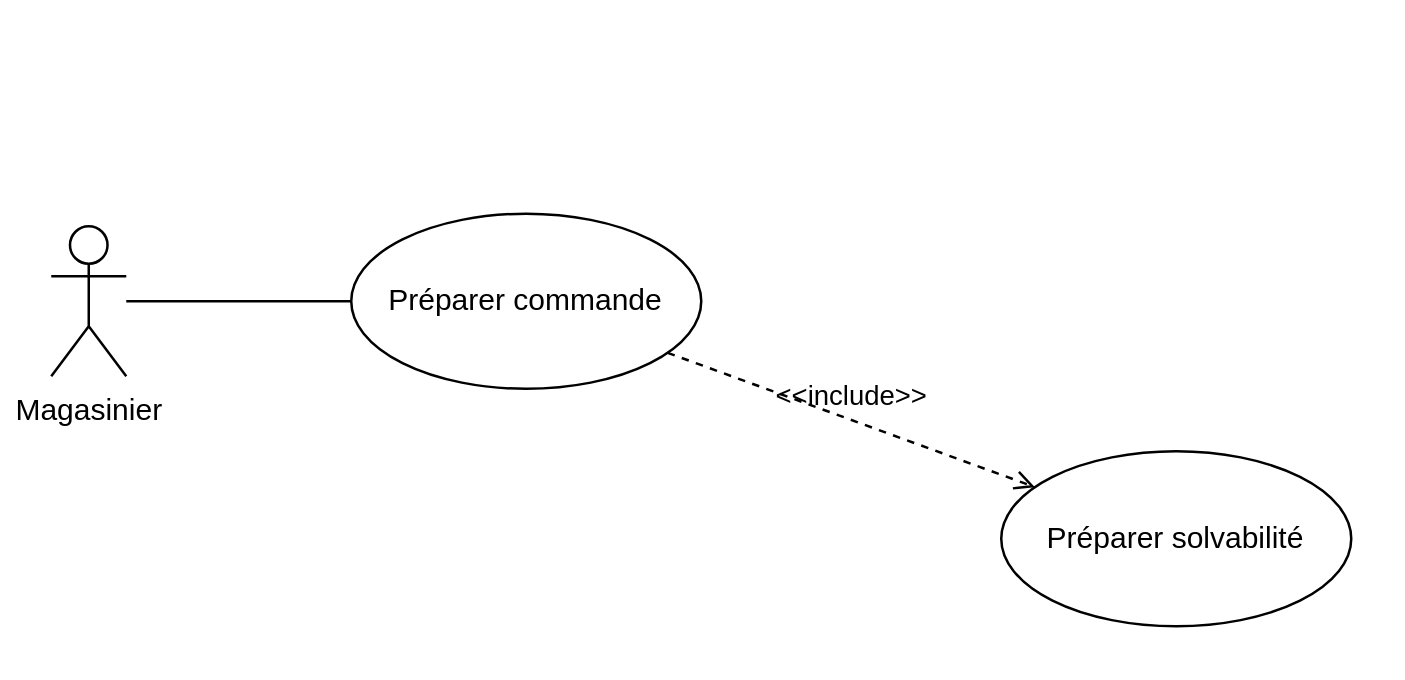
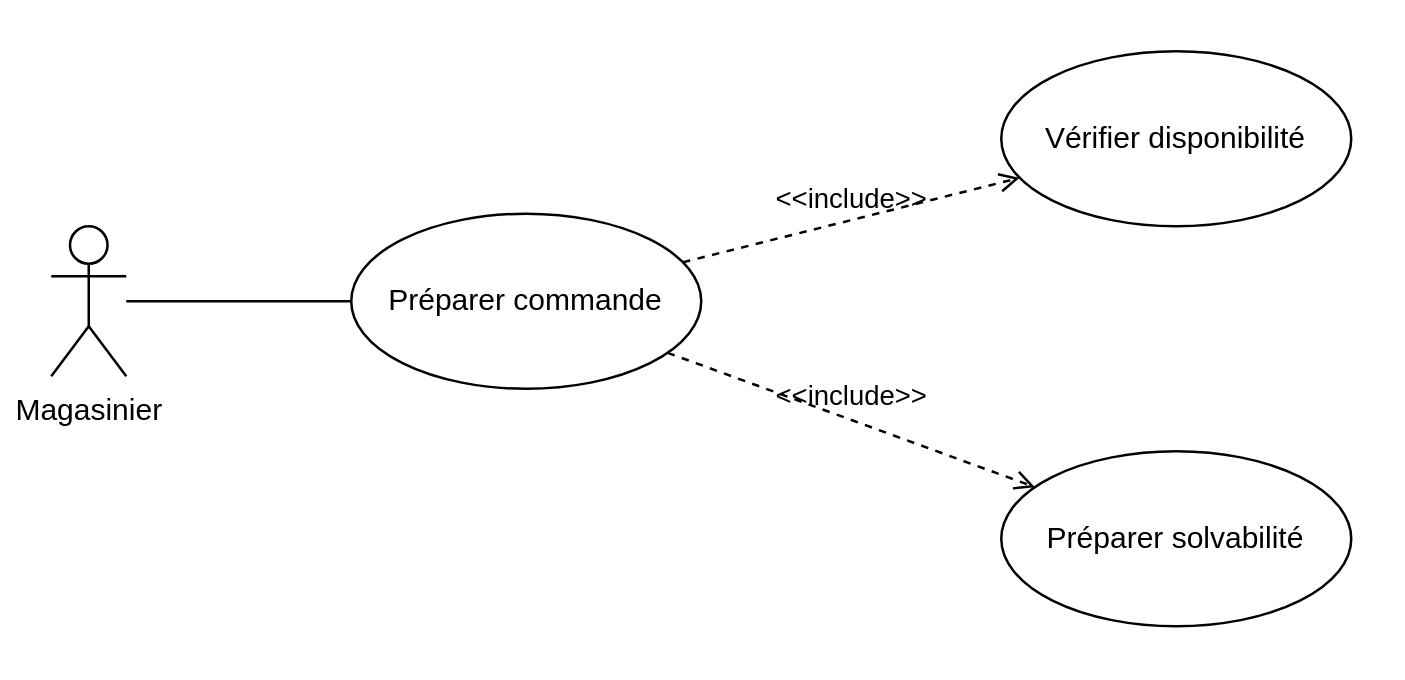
none -> (1176, 139)
none -> (848, 221)
